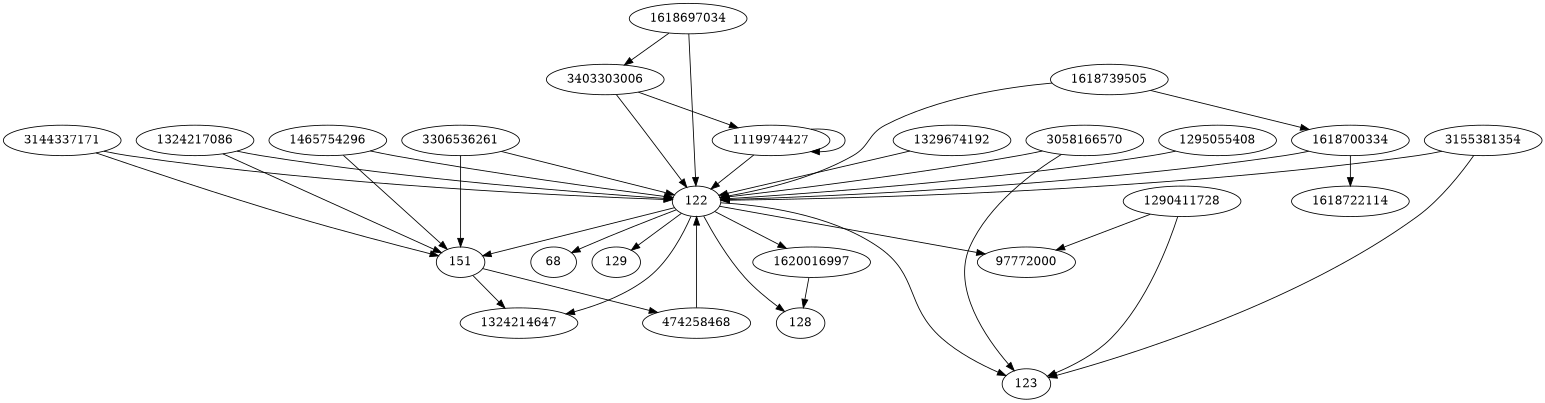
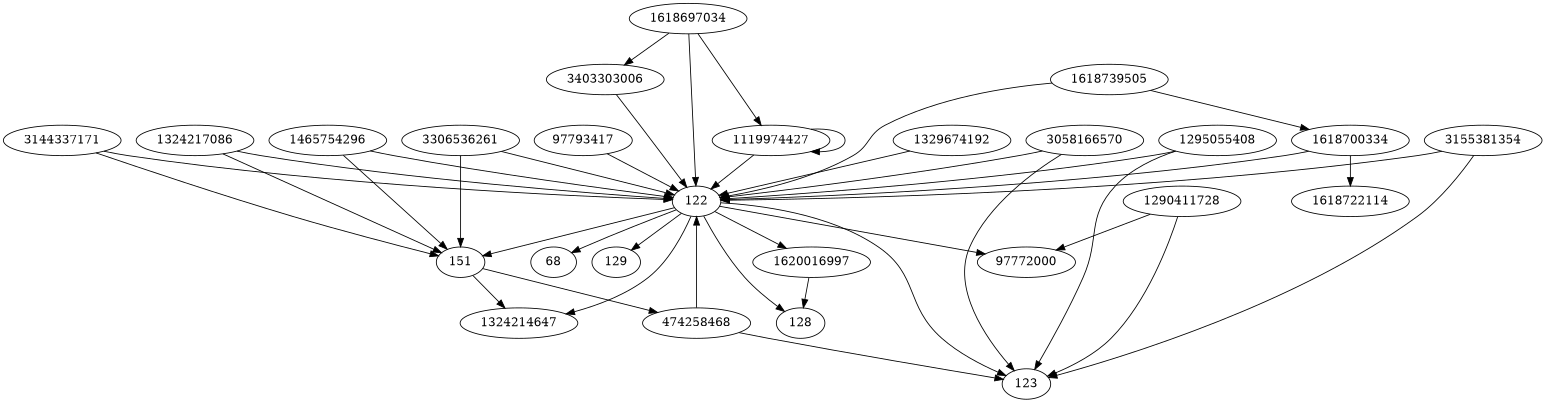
(684, 109) -> (727, 76)
none -> (583, 140)
none -> (1093, 242)
none -> (867, 356)
